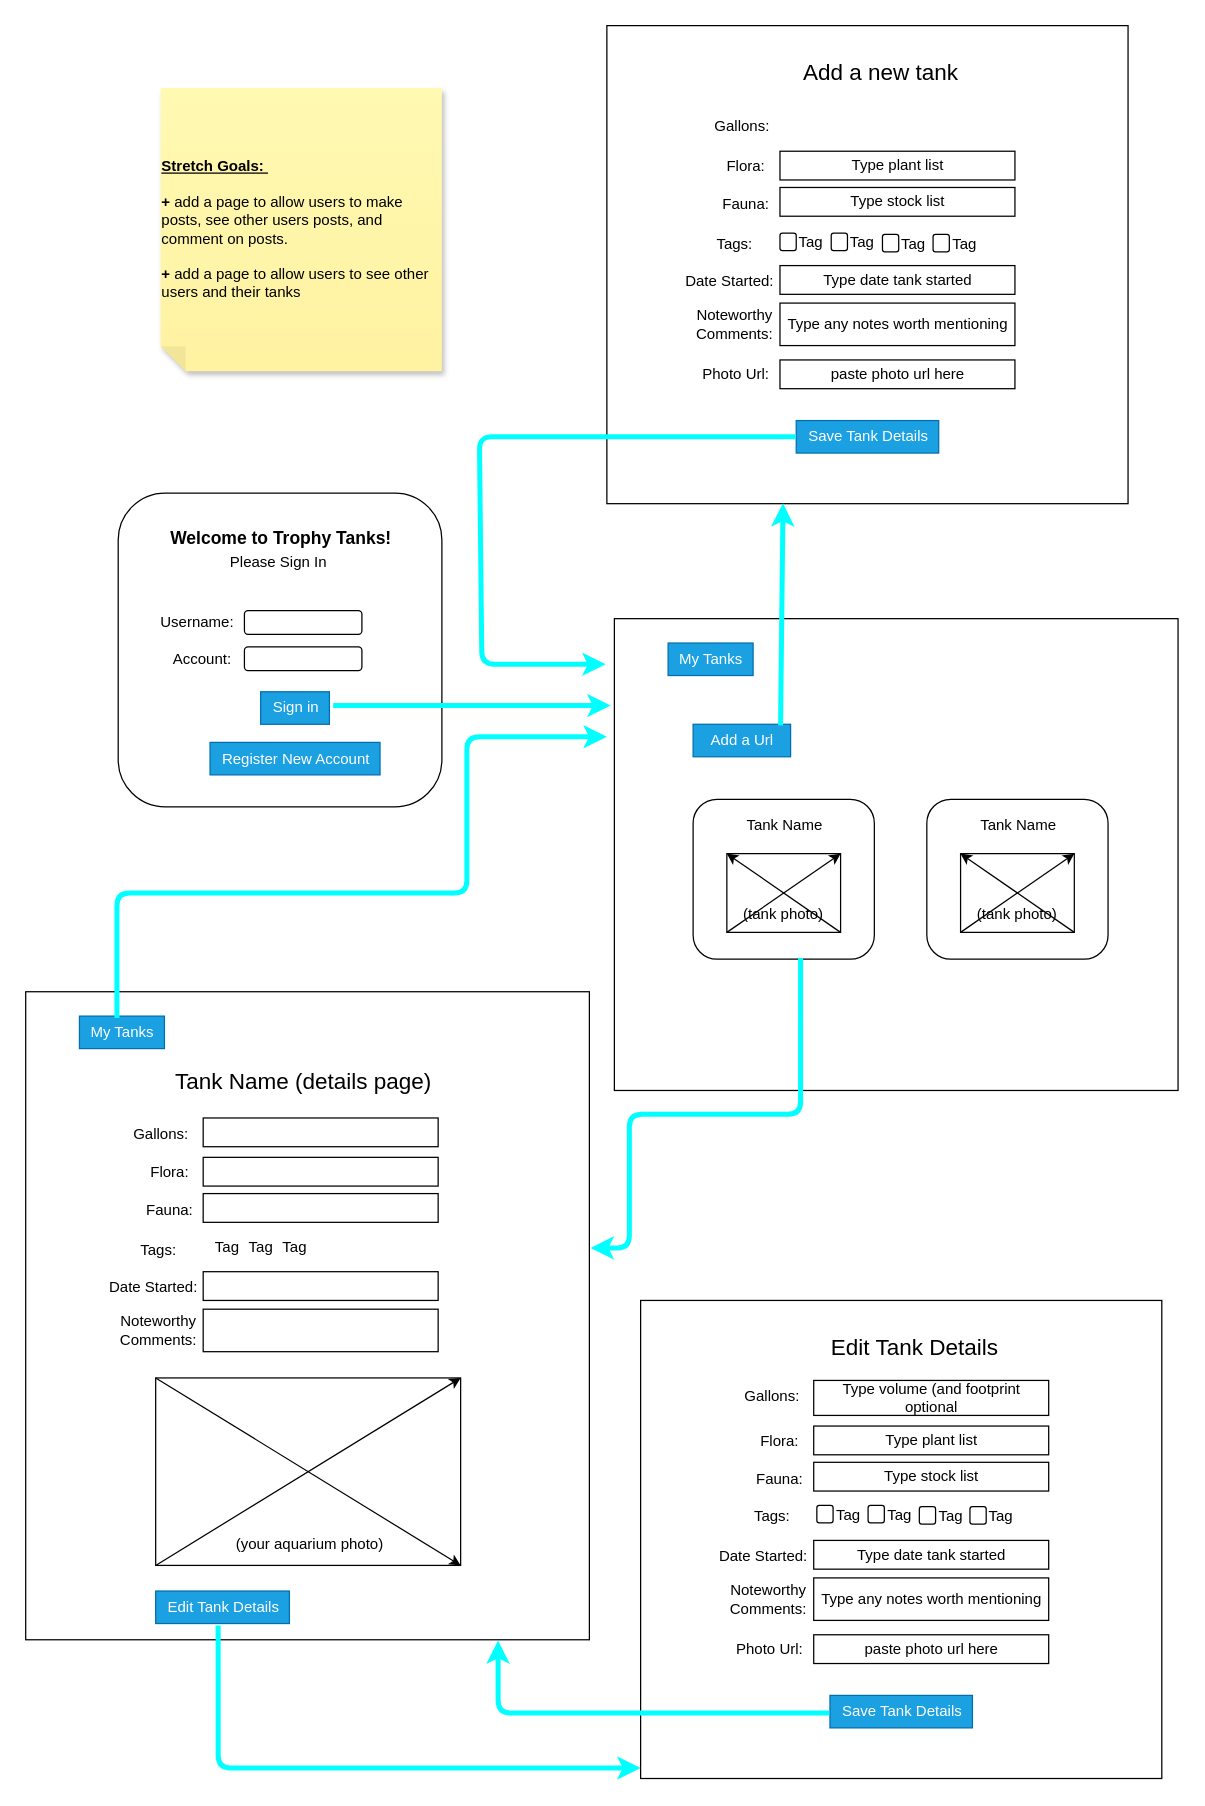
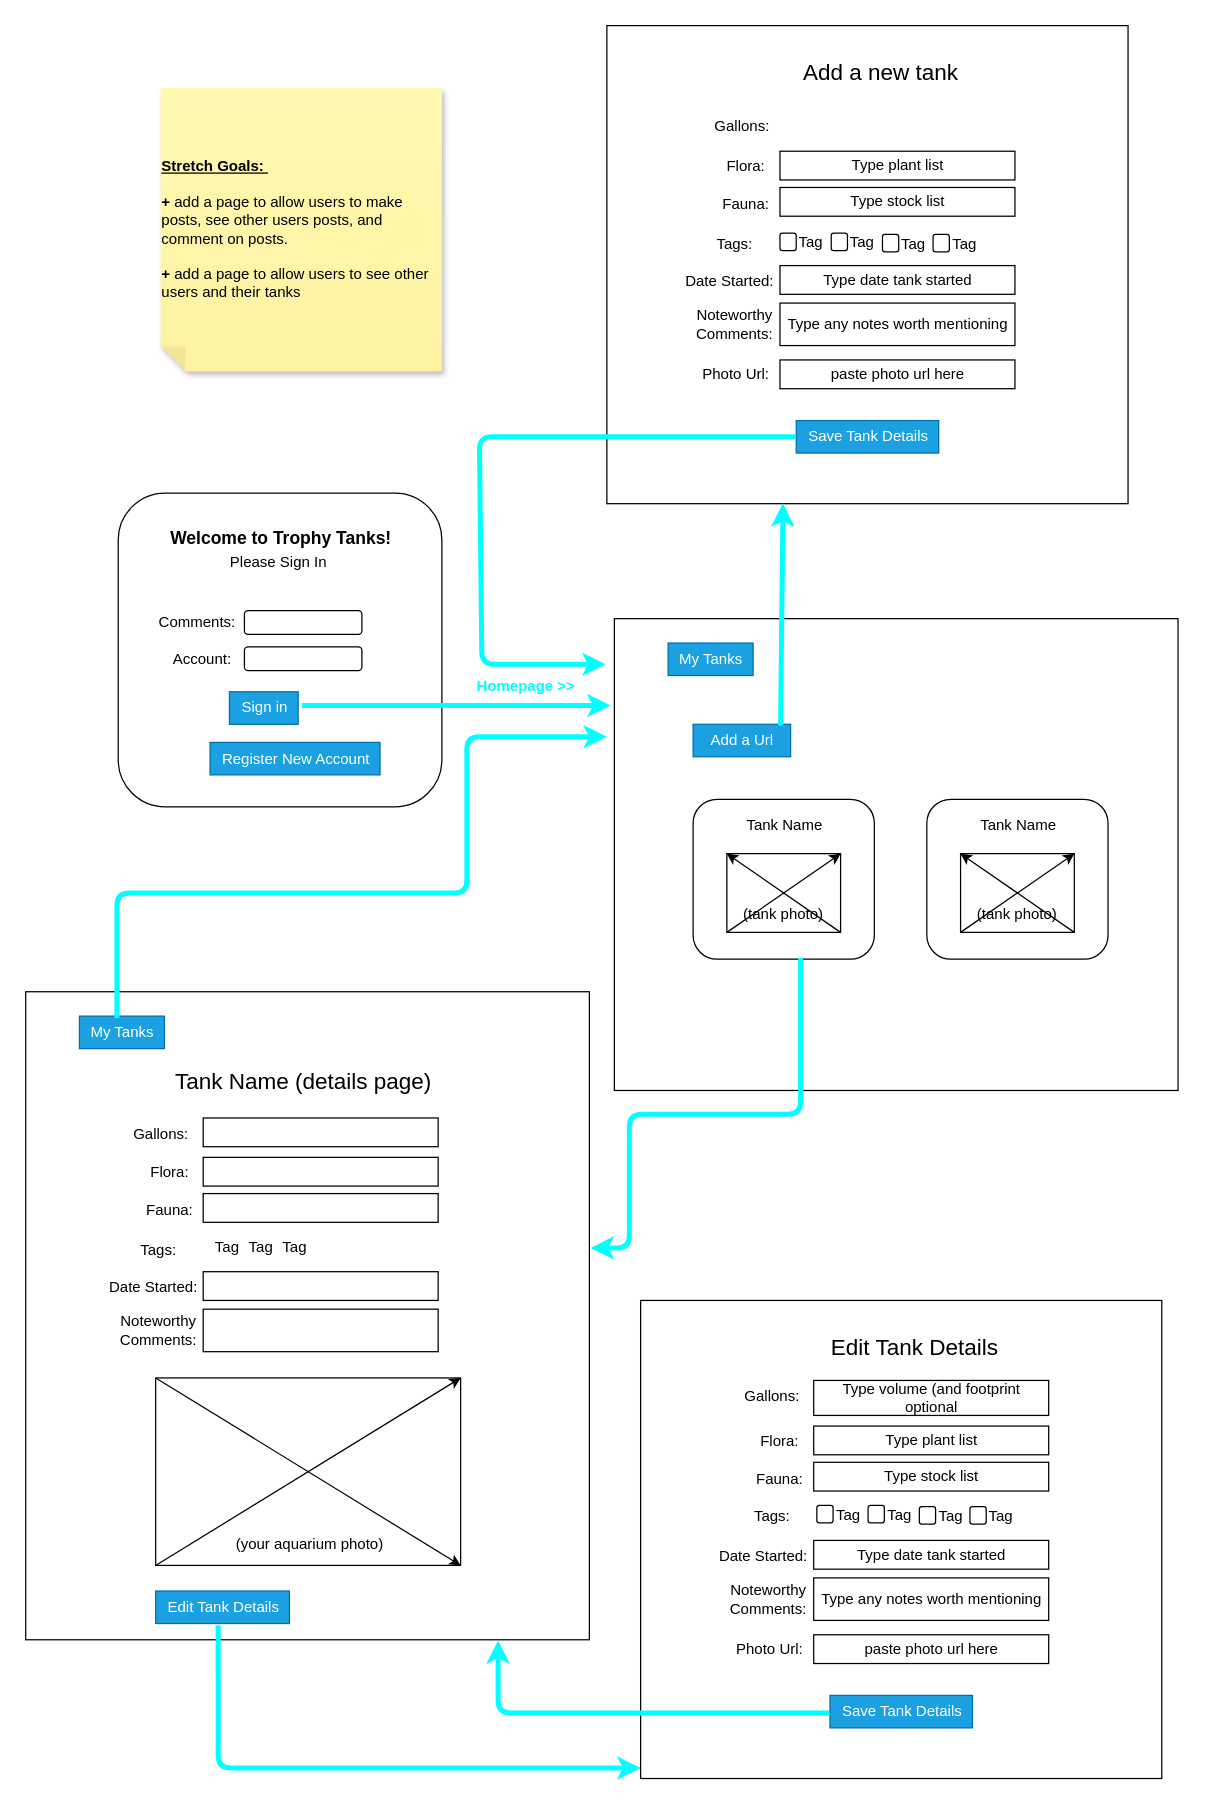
(198, 623) -> (198, 623)
none -> (525, 687)
(295, 708) -> (264, 708)
